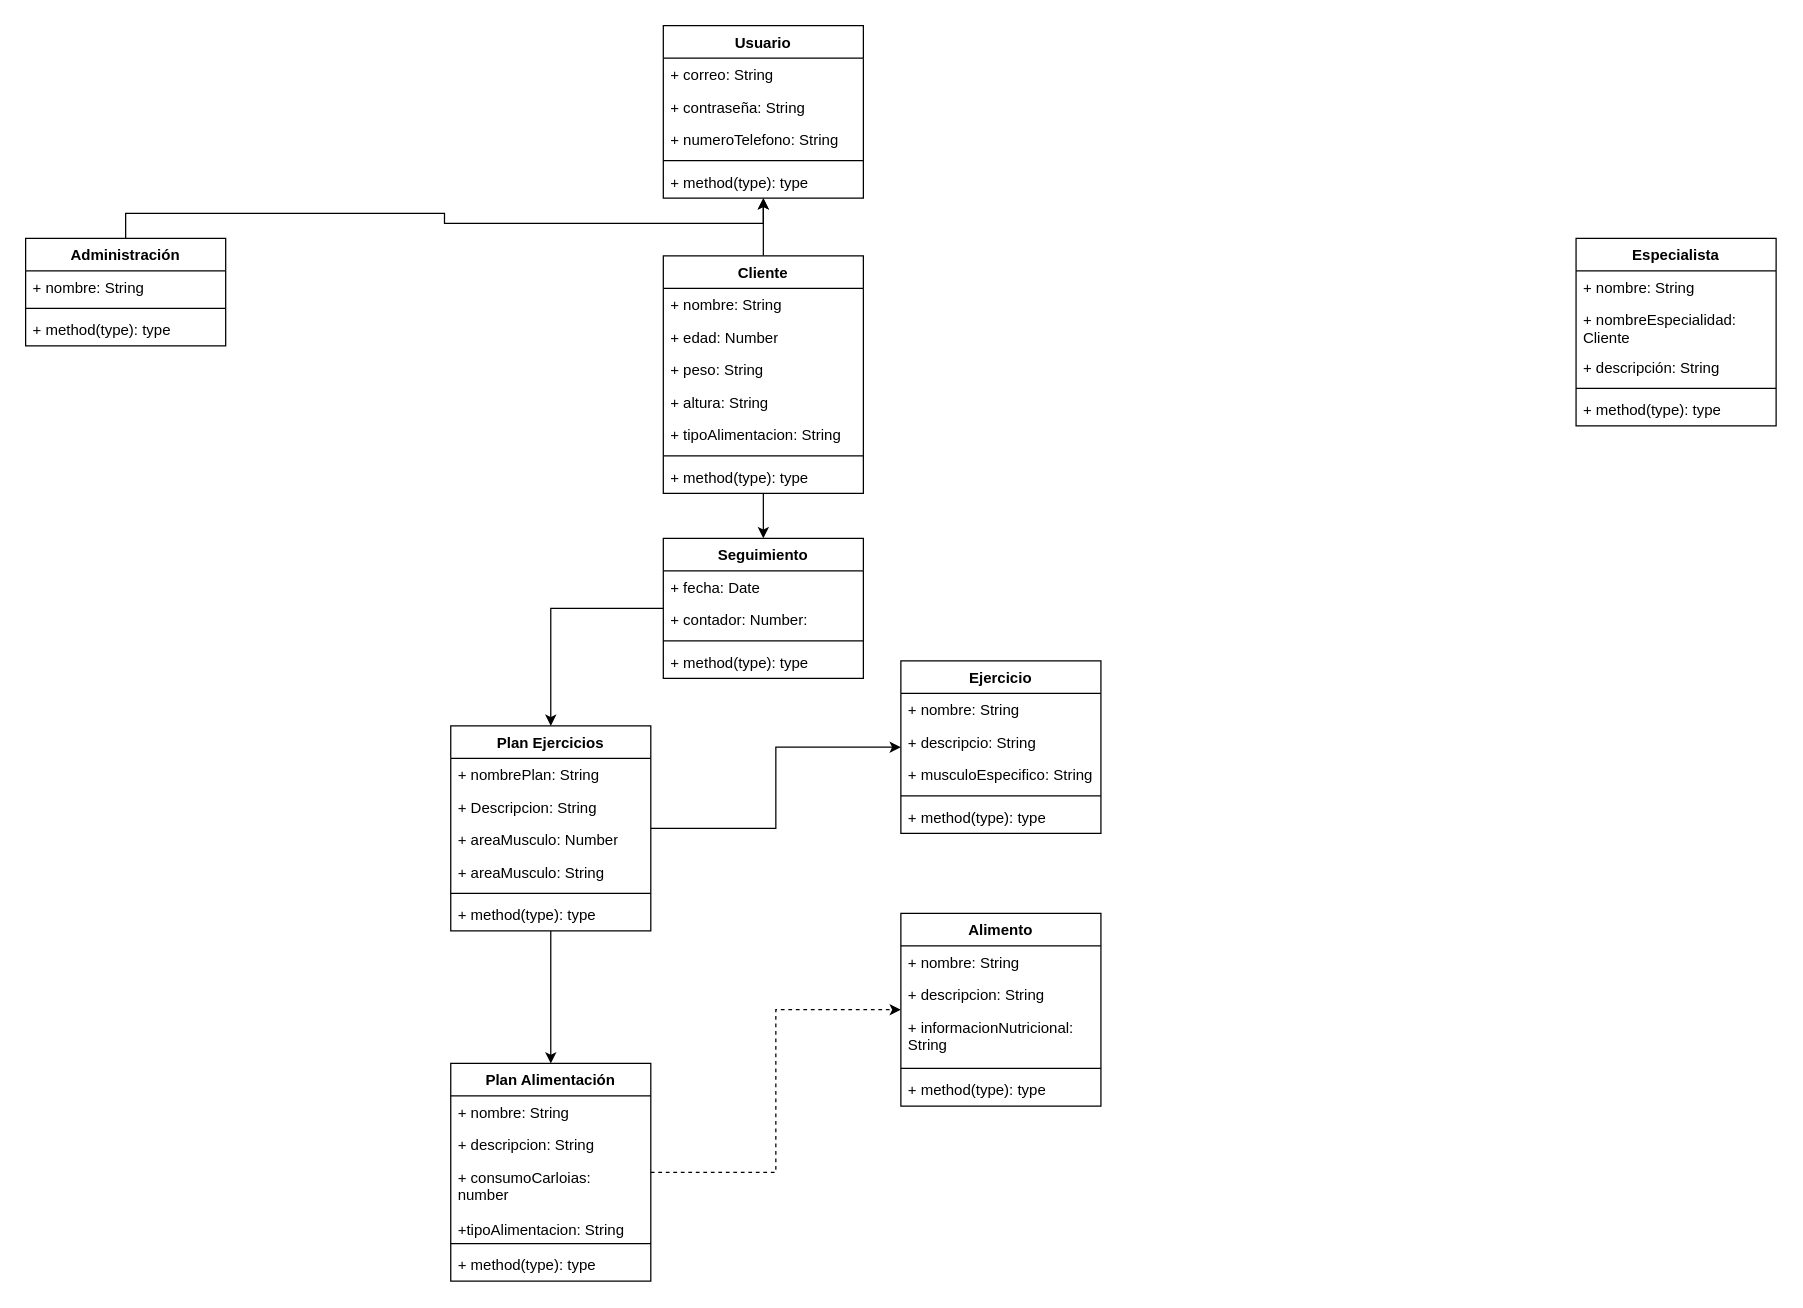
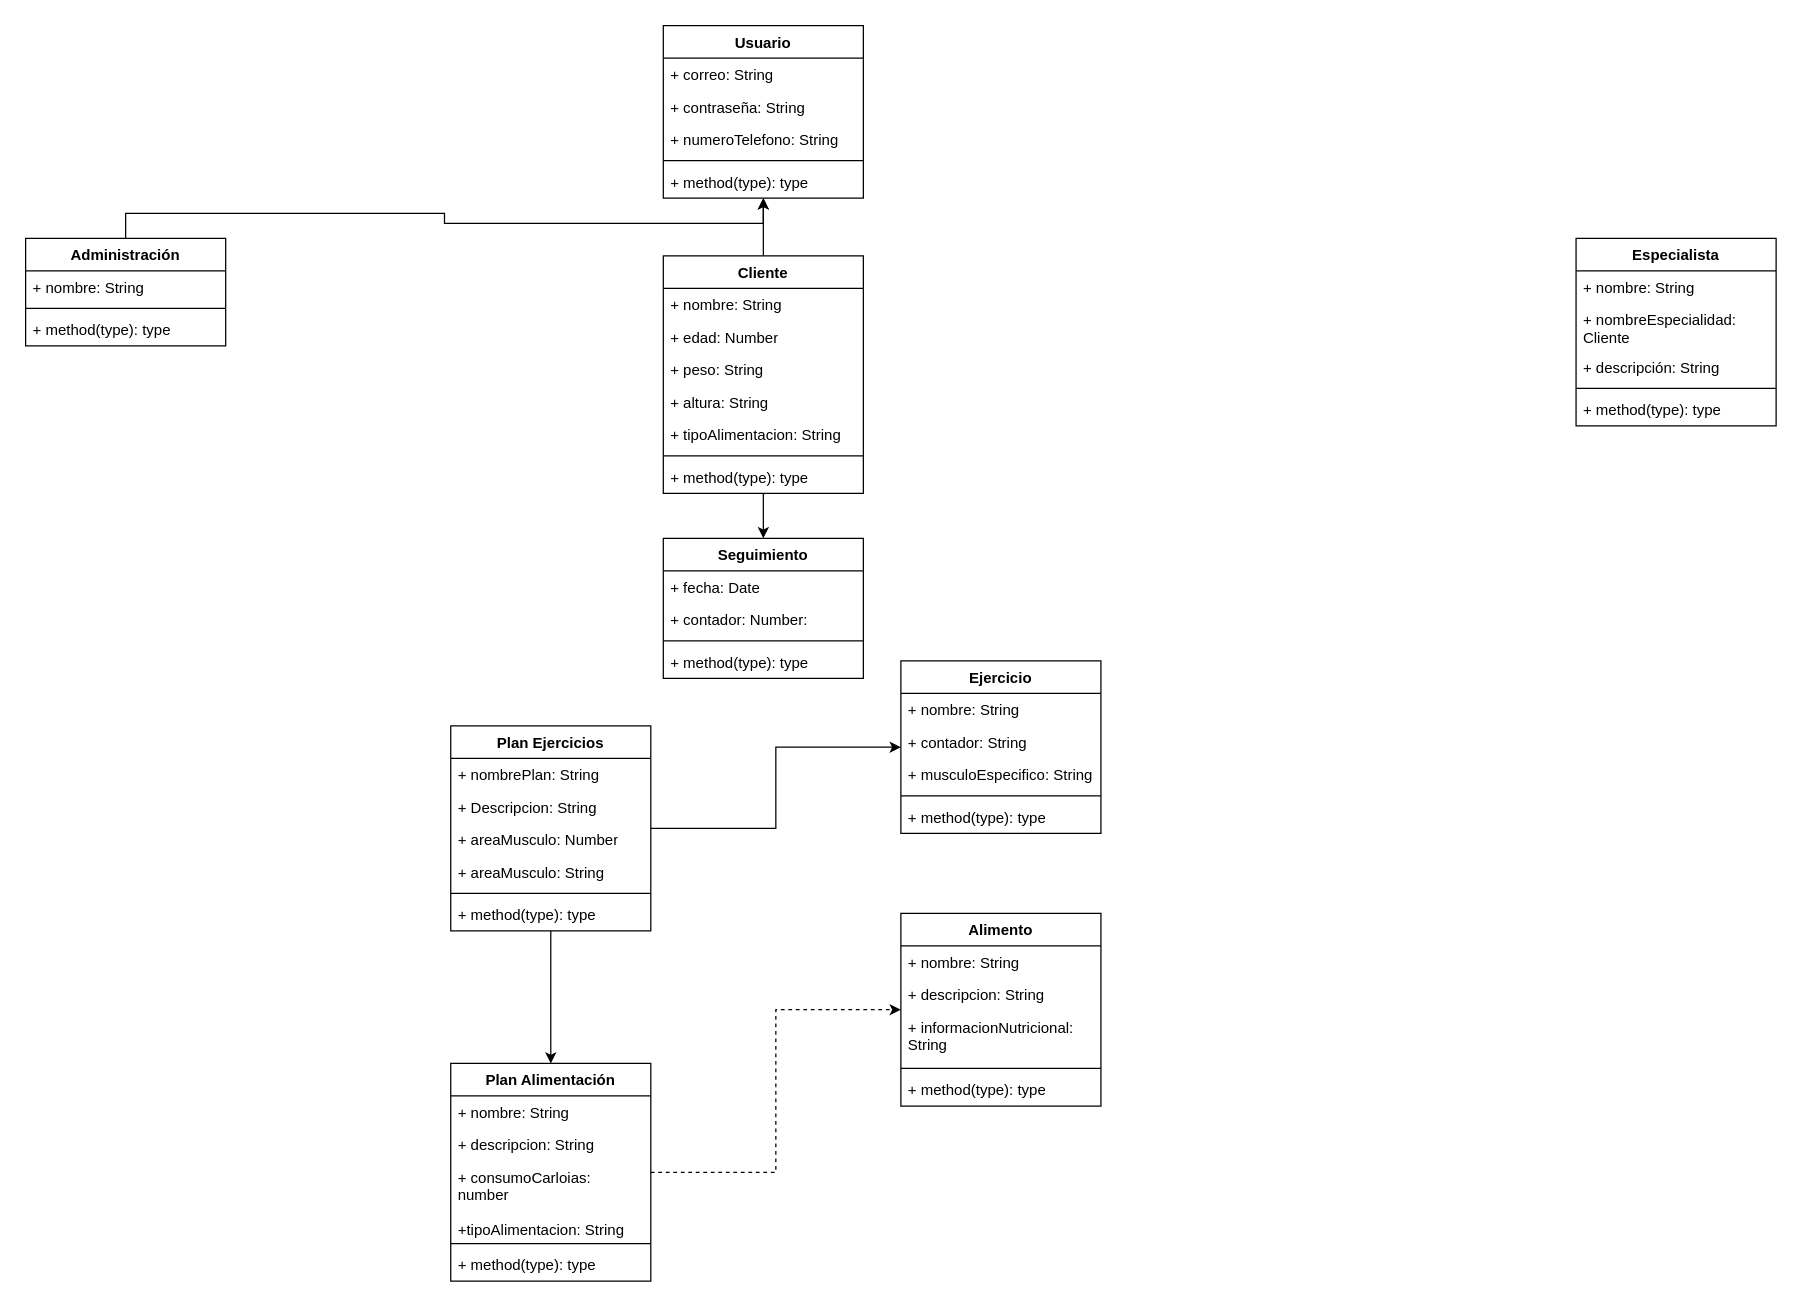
(552, 608) -> none
(980, 743) -> (976, 743)
